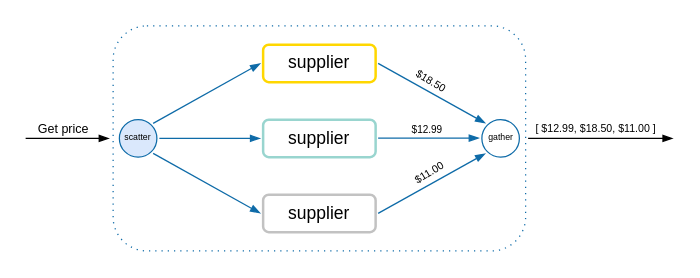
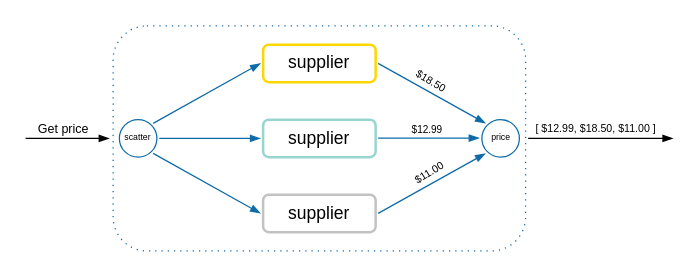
(138, 138) -> (138, 138)
(501, 138) -> (501, 138)
